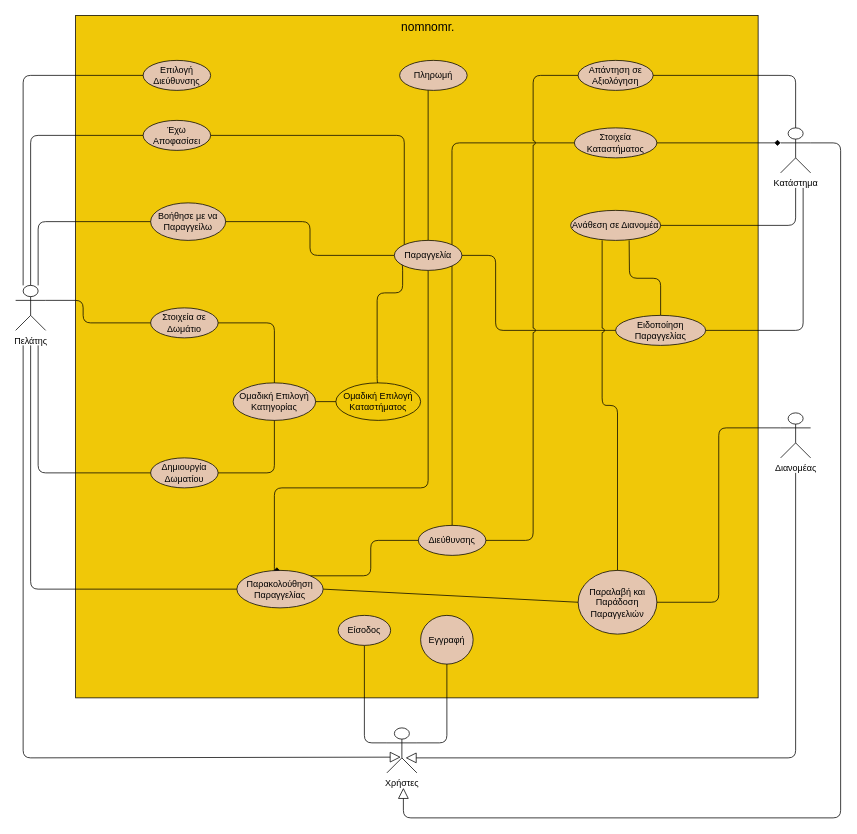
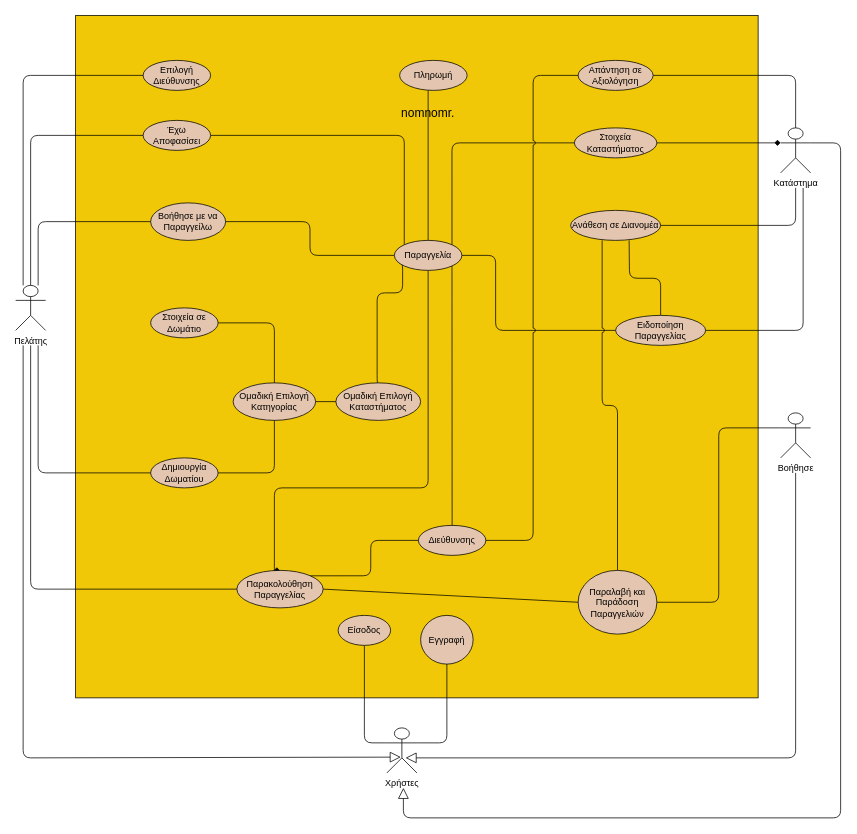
(428, 27) -> (428, 113)
(92, 323) -> none
(378, 402) -> (378, 402)
(796, 469) -> (796, 469)
